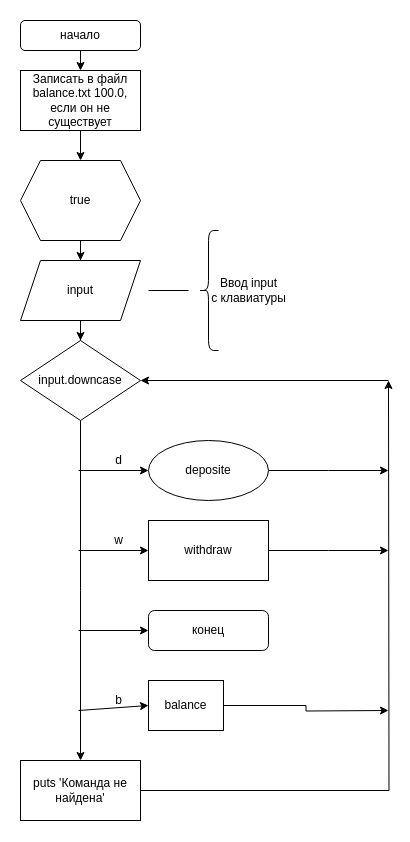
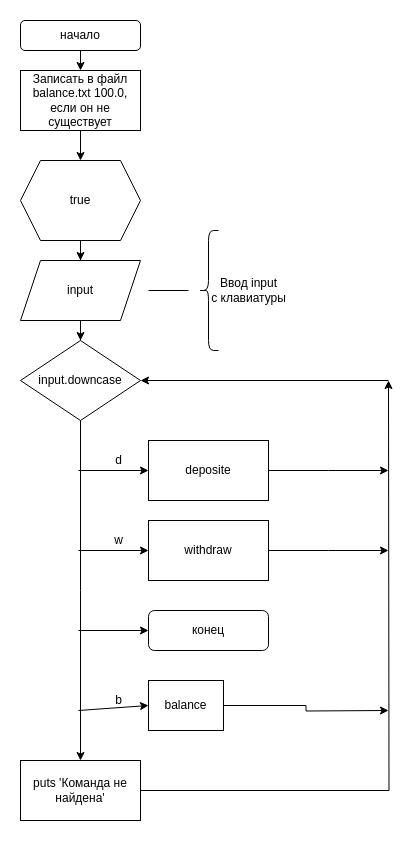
(209, 471) -> (209, 471)
